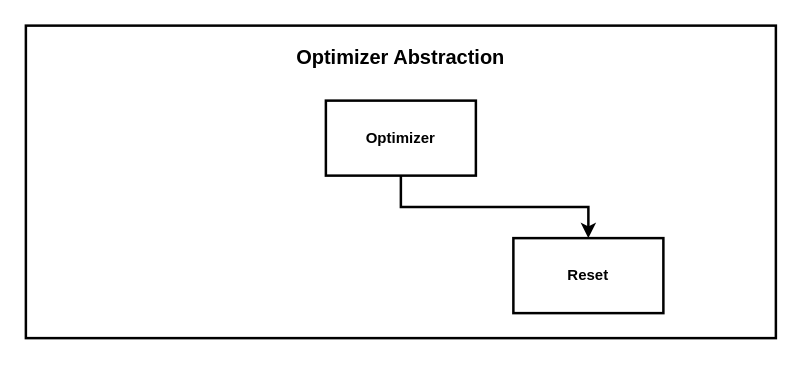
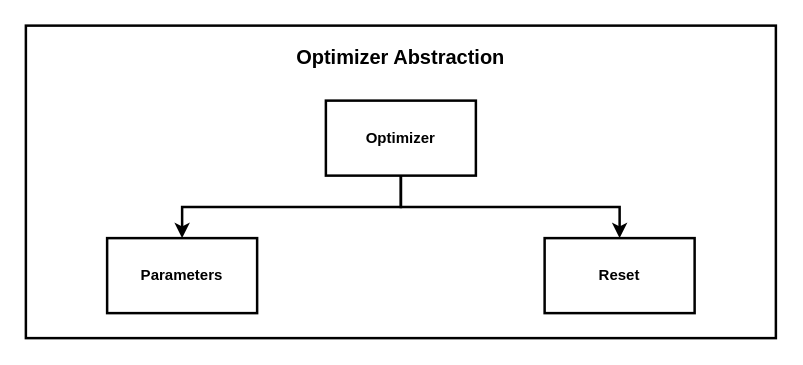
none -> (280, 207)
none -> (182, 276)
(588, 276) -> (619, 276)
